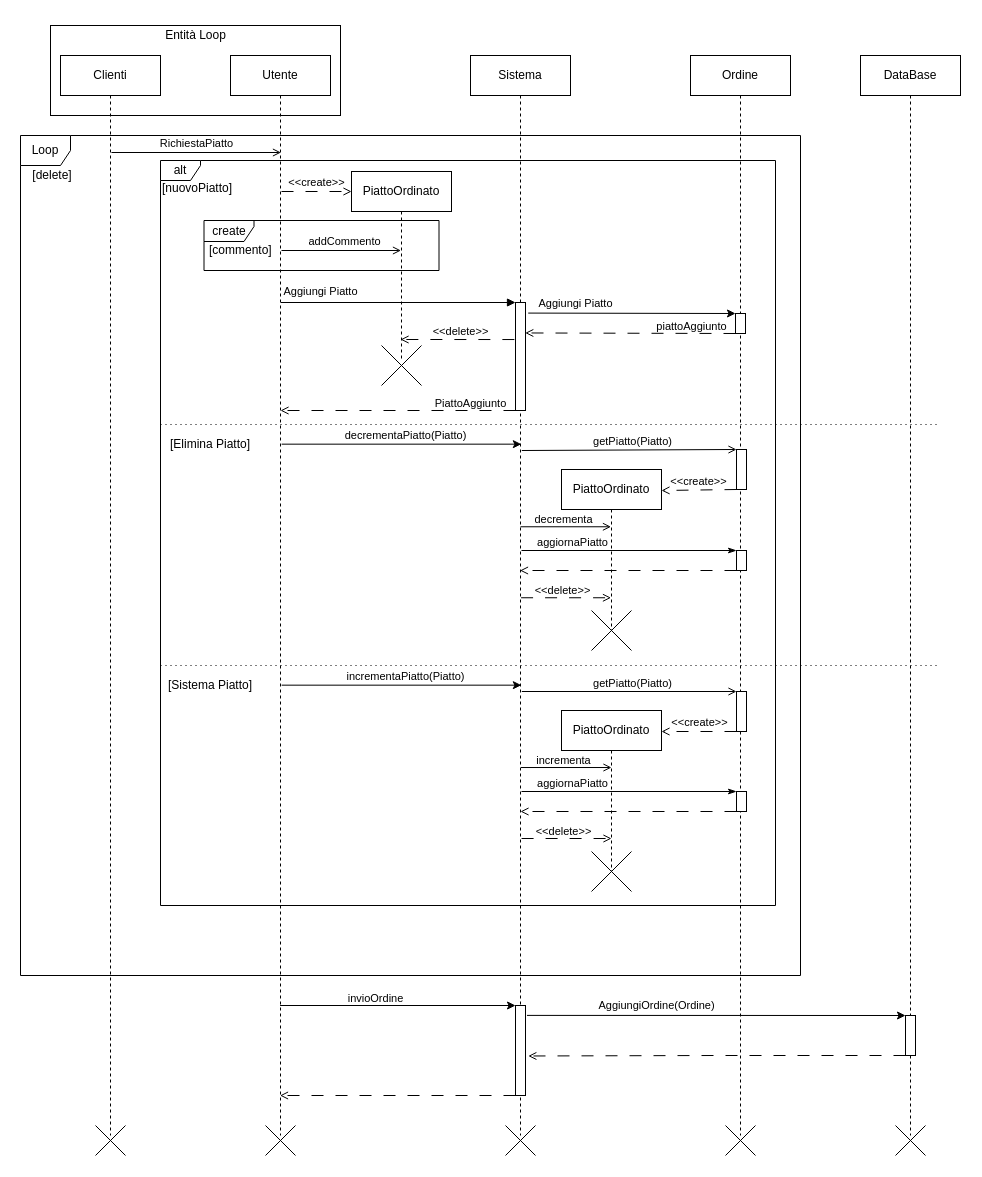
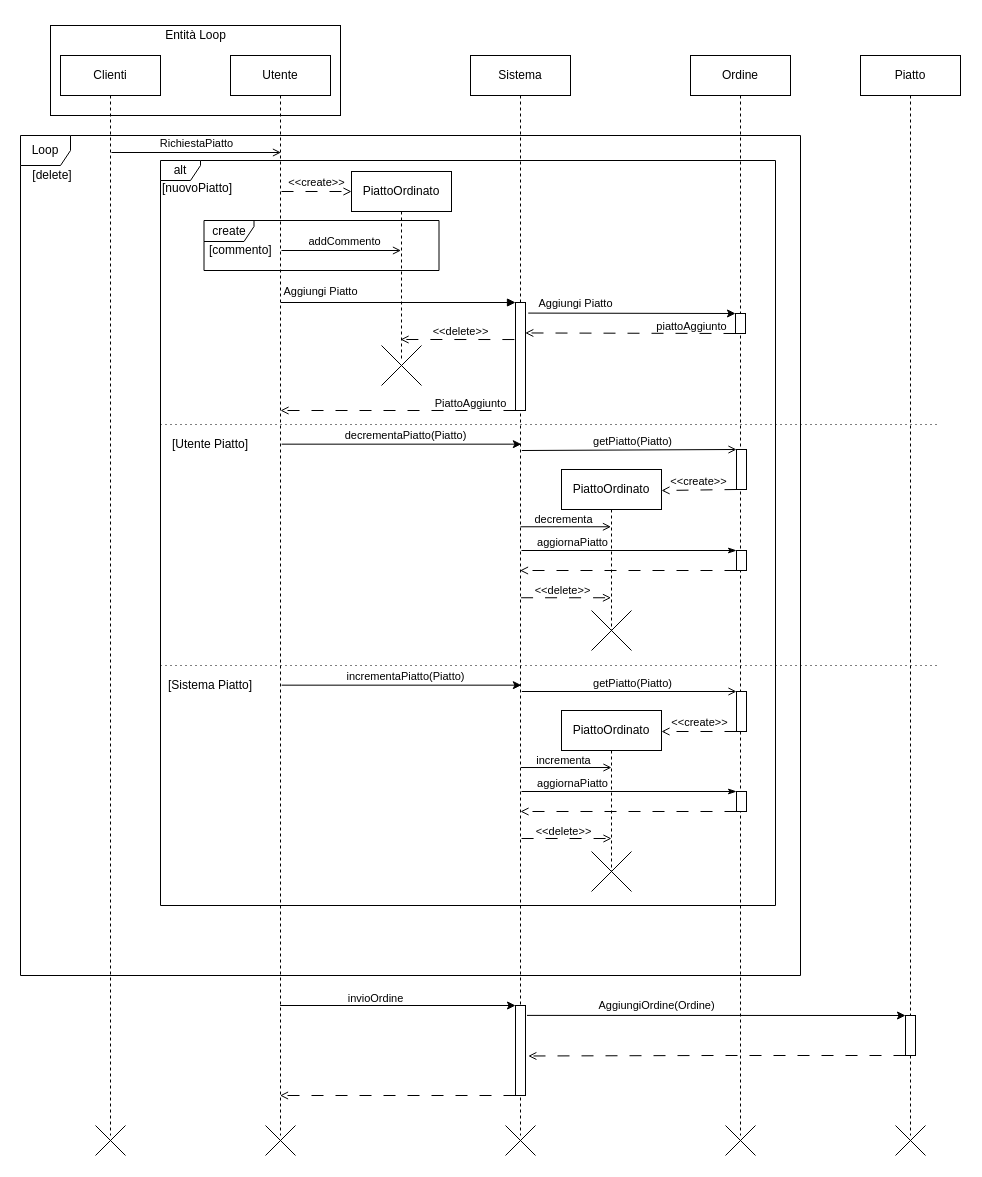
(911, 76) -> (911, 76)
(211, 445) -> (211, 445)
